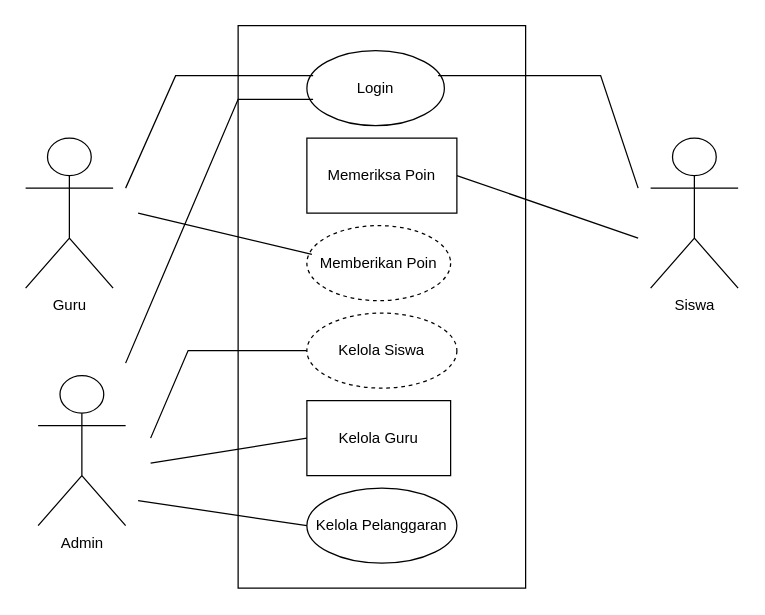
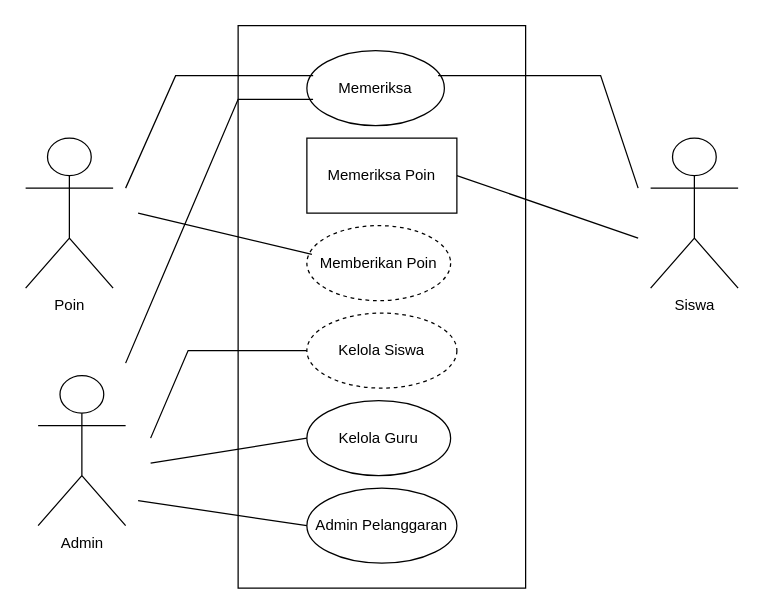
(376, 88) -> (376, 88)
(70, 306) -> (70, 306)
(379, 438) -> (379, 438)
(382, 526) -> (382, 526)
